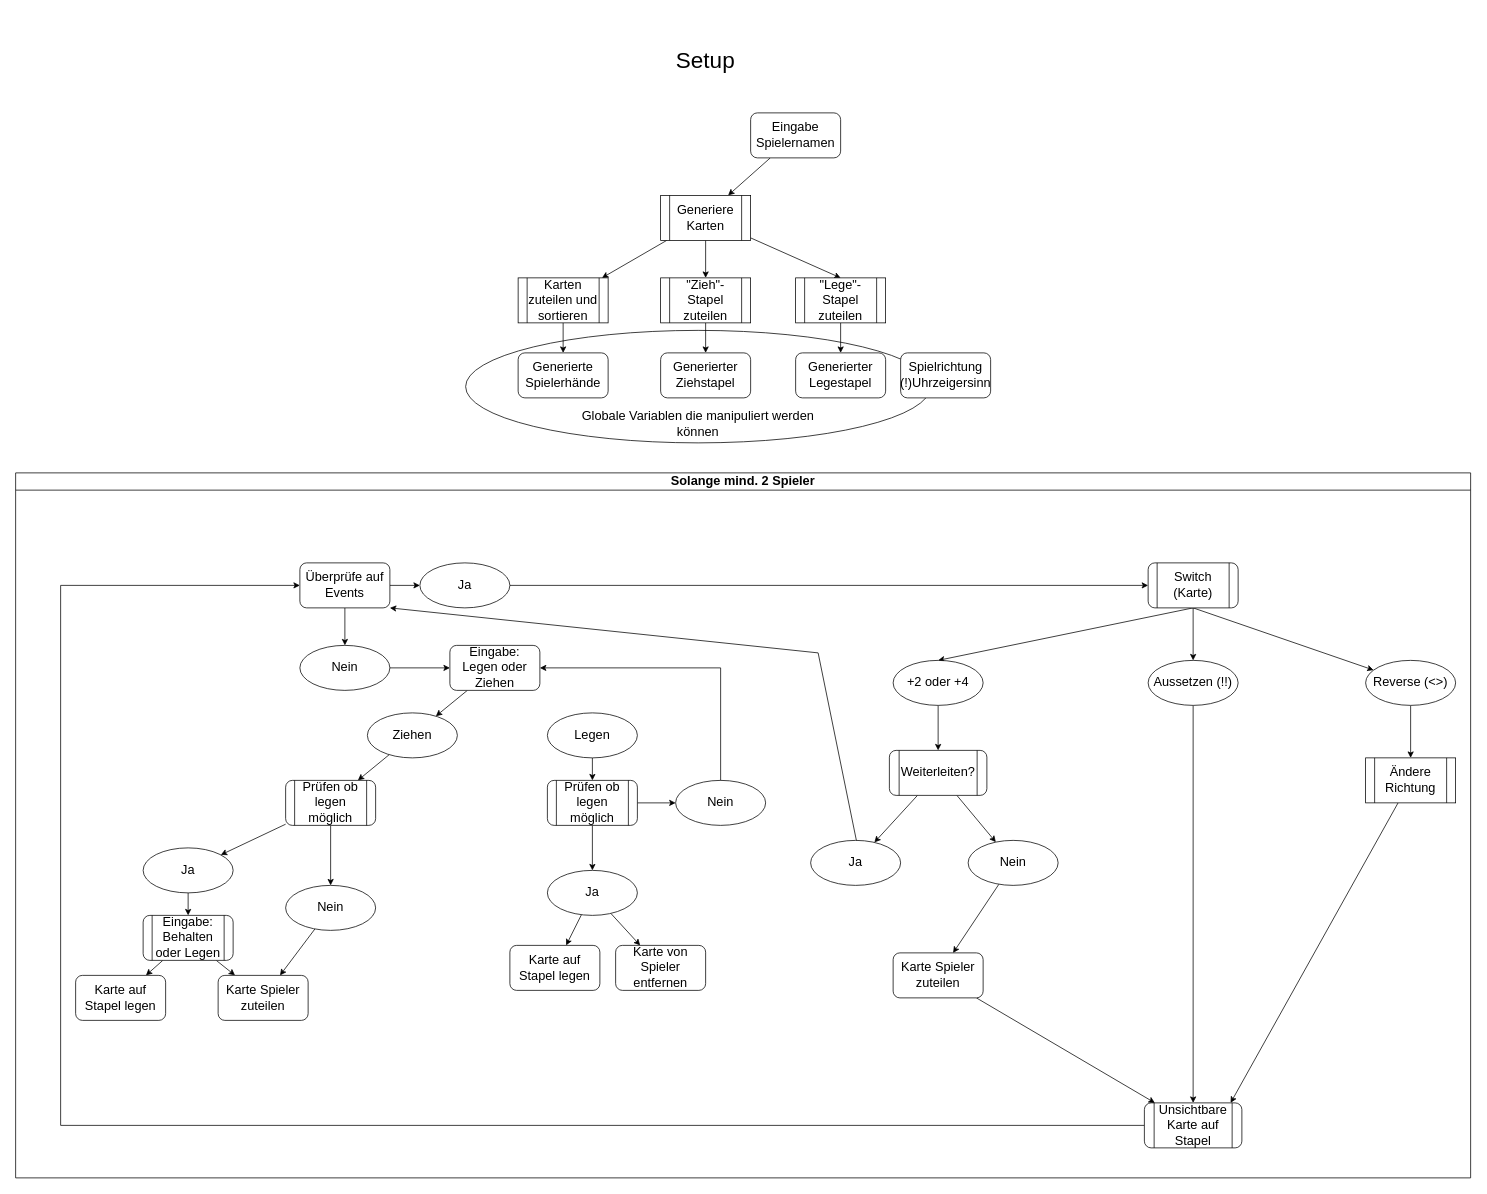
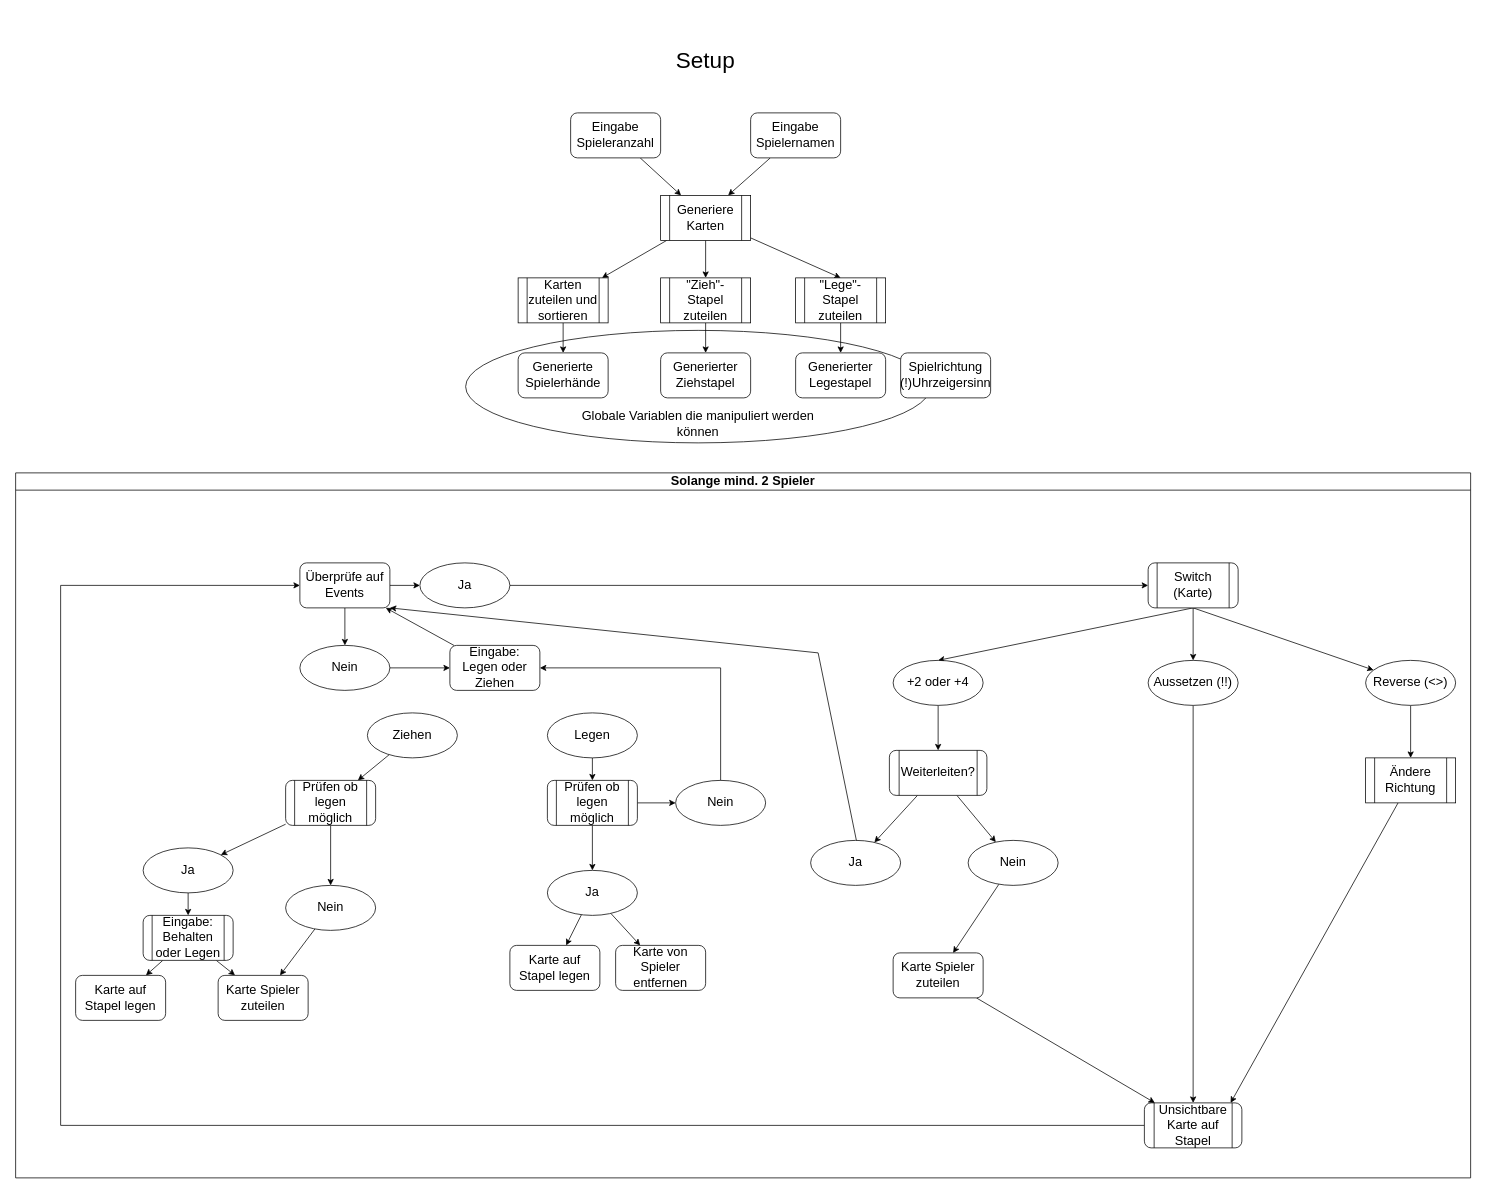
none -> (615, 135)
none -> (659, 175)
(453, 702) -> (422, 628)
